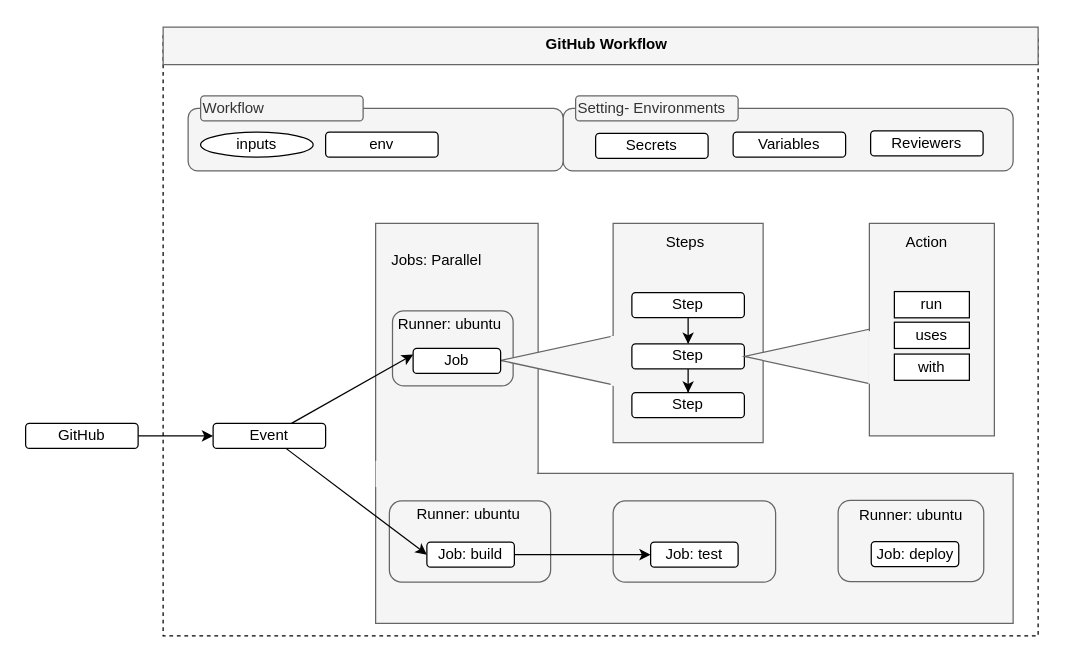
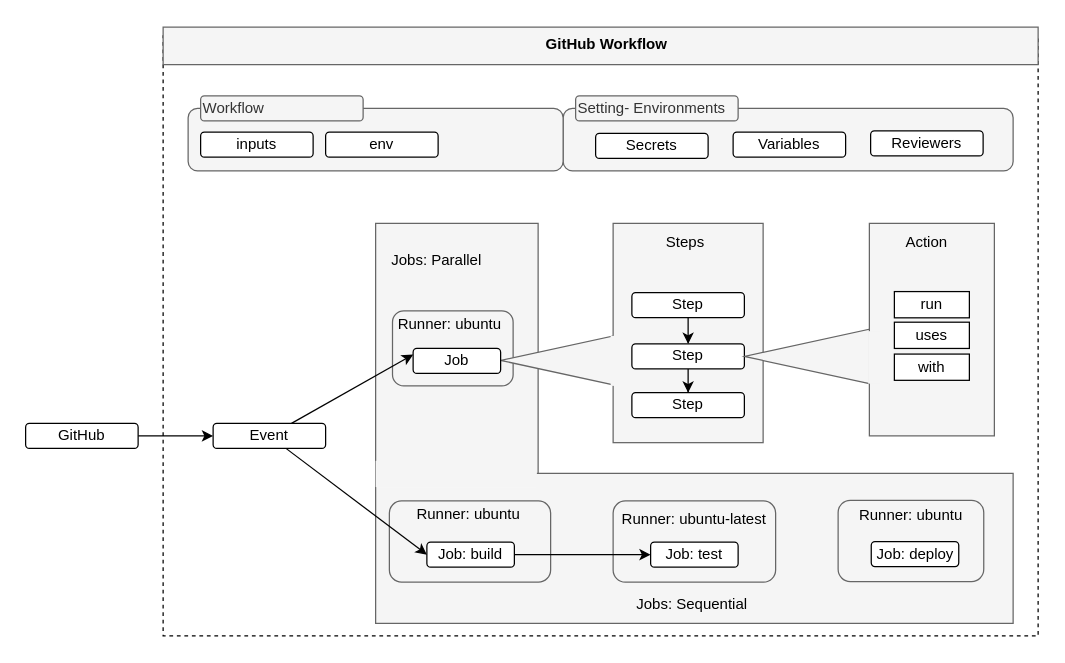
(257, 144) -> (257, 144)
none -> (694, 519)
none -> (694, 604)
